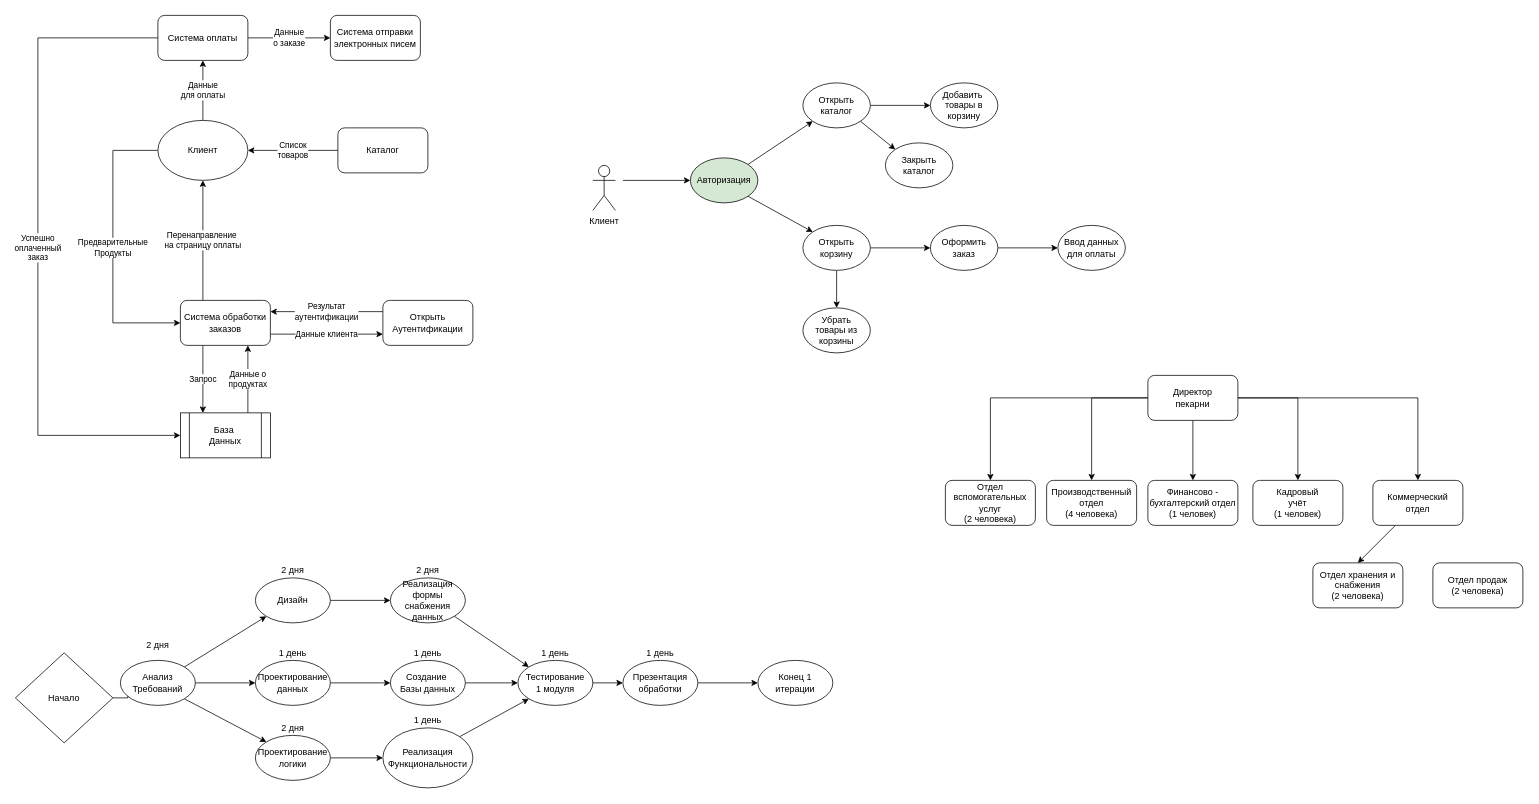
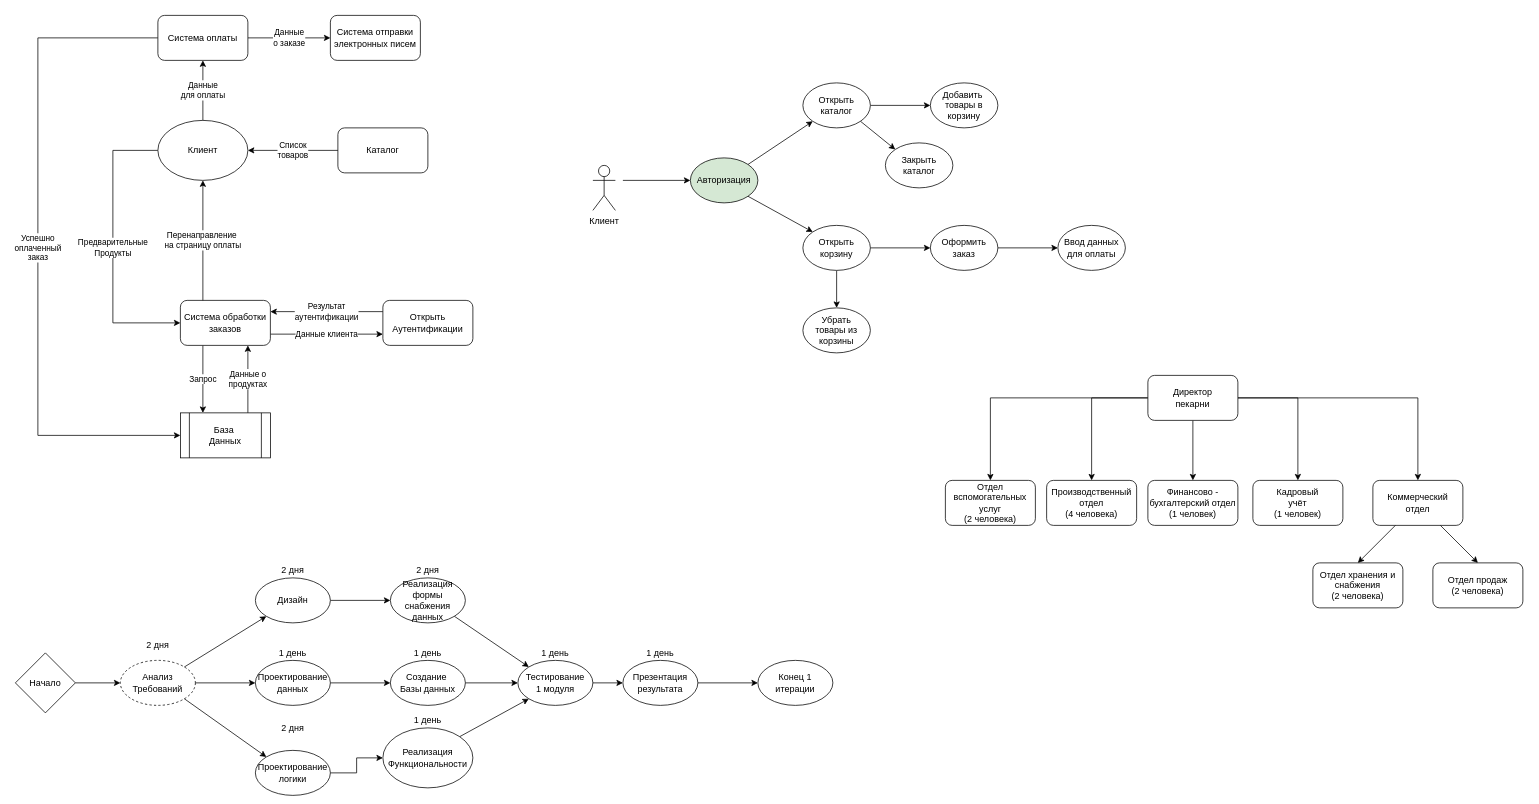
none -> (1457, 542)
(158, 683) -> (158, 683)
(660, 683) -> (660, 683)
(64, 698) -> (45, 683)
(293, 758) -> (293, 773)
